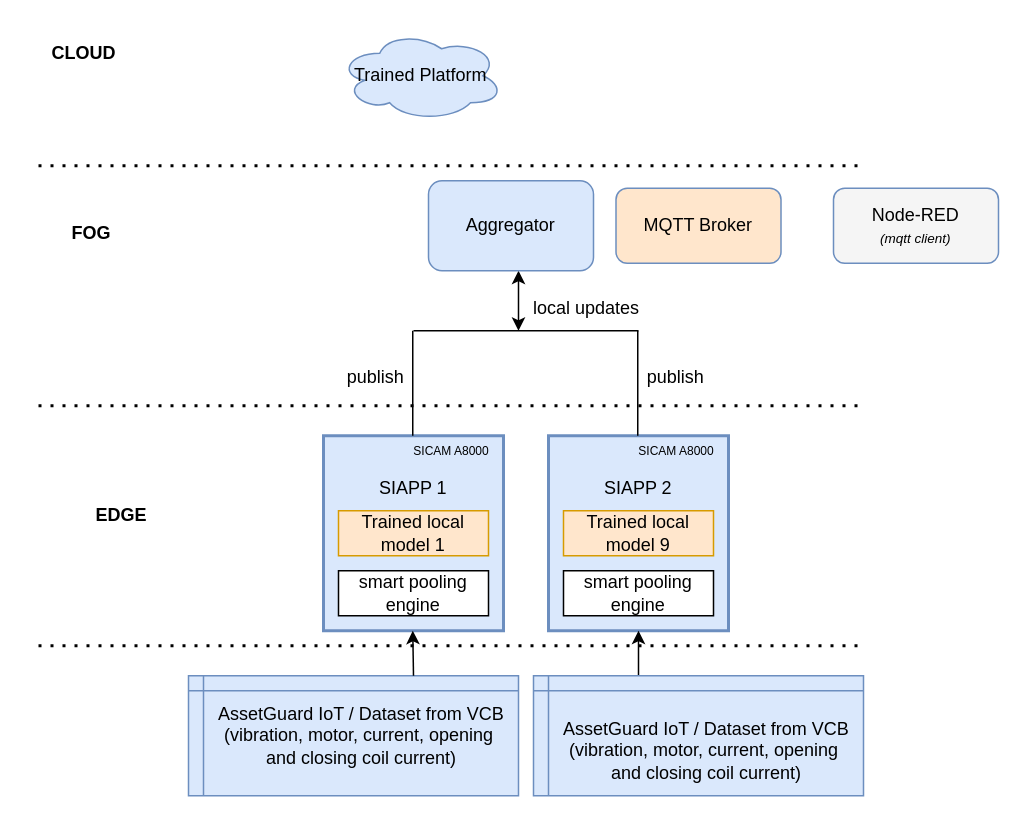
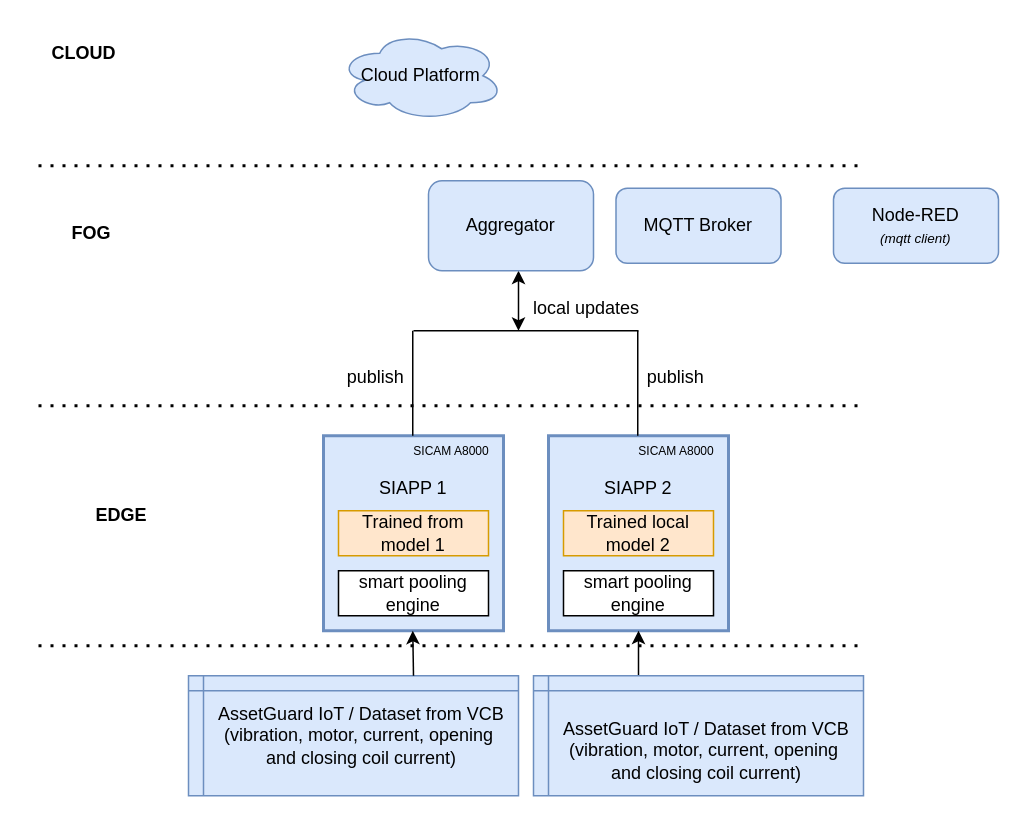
(421, 76) -> (421, 76)
(698, 226) -> (698, 226)
(916, 226) -> (916, 226)
(413, 533) -> (413, 533)
(638, 533) -> (638, 533)
